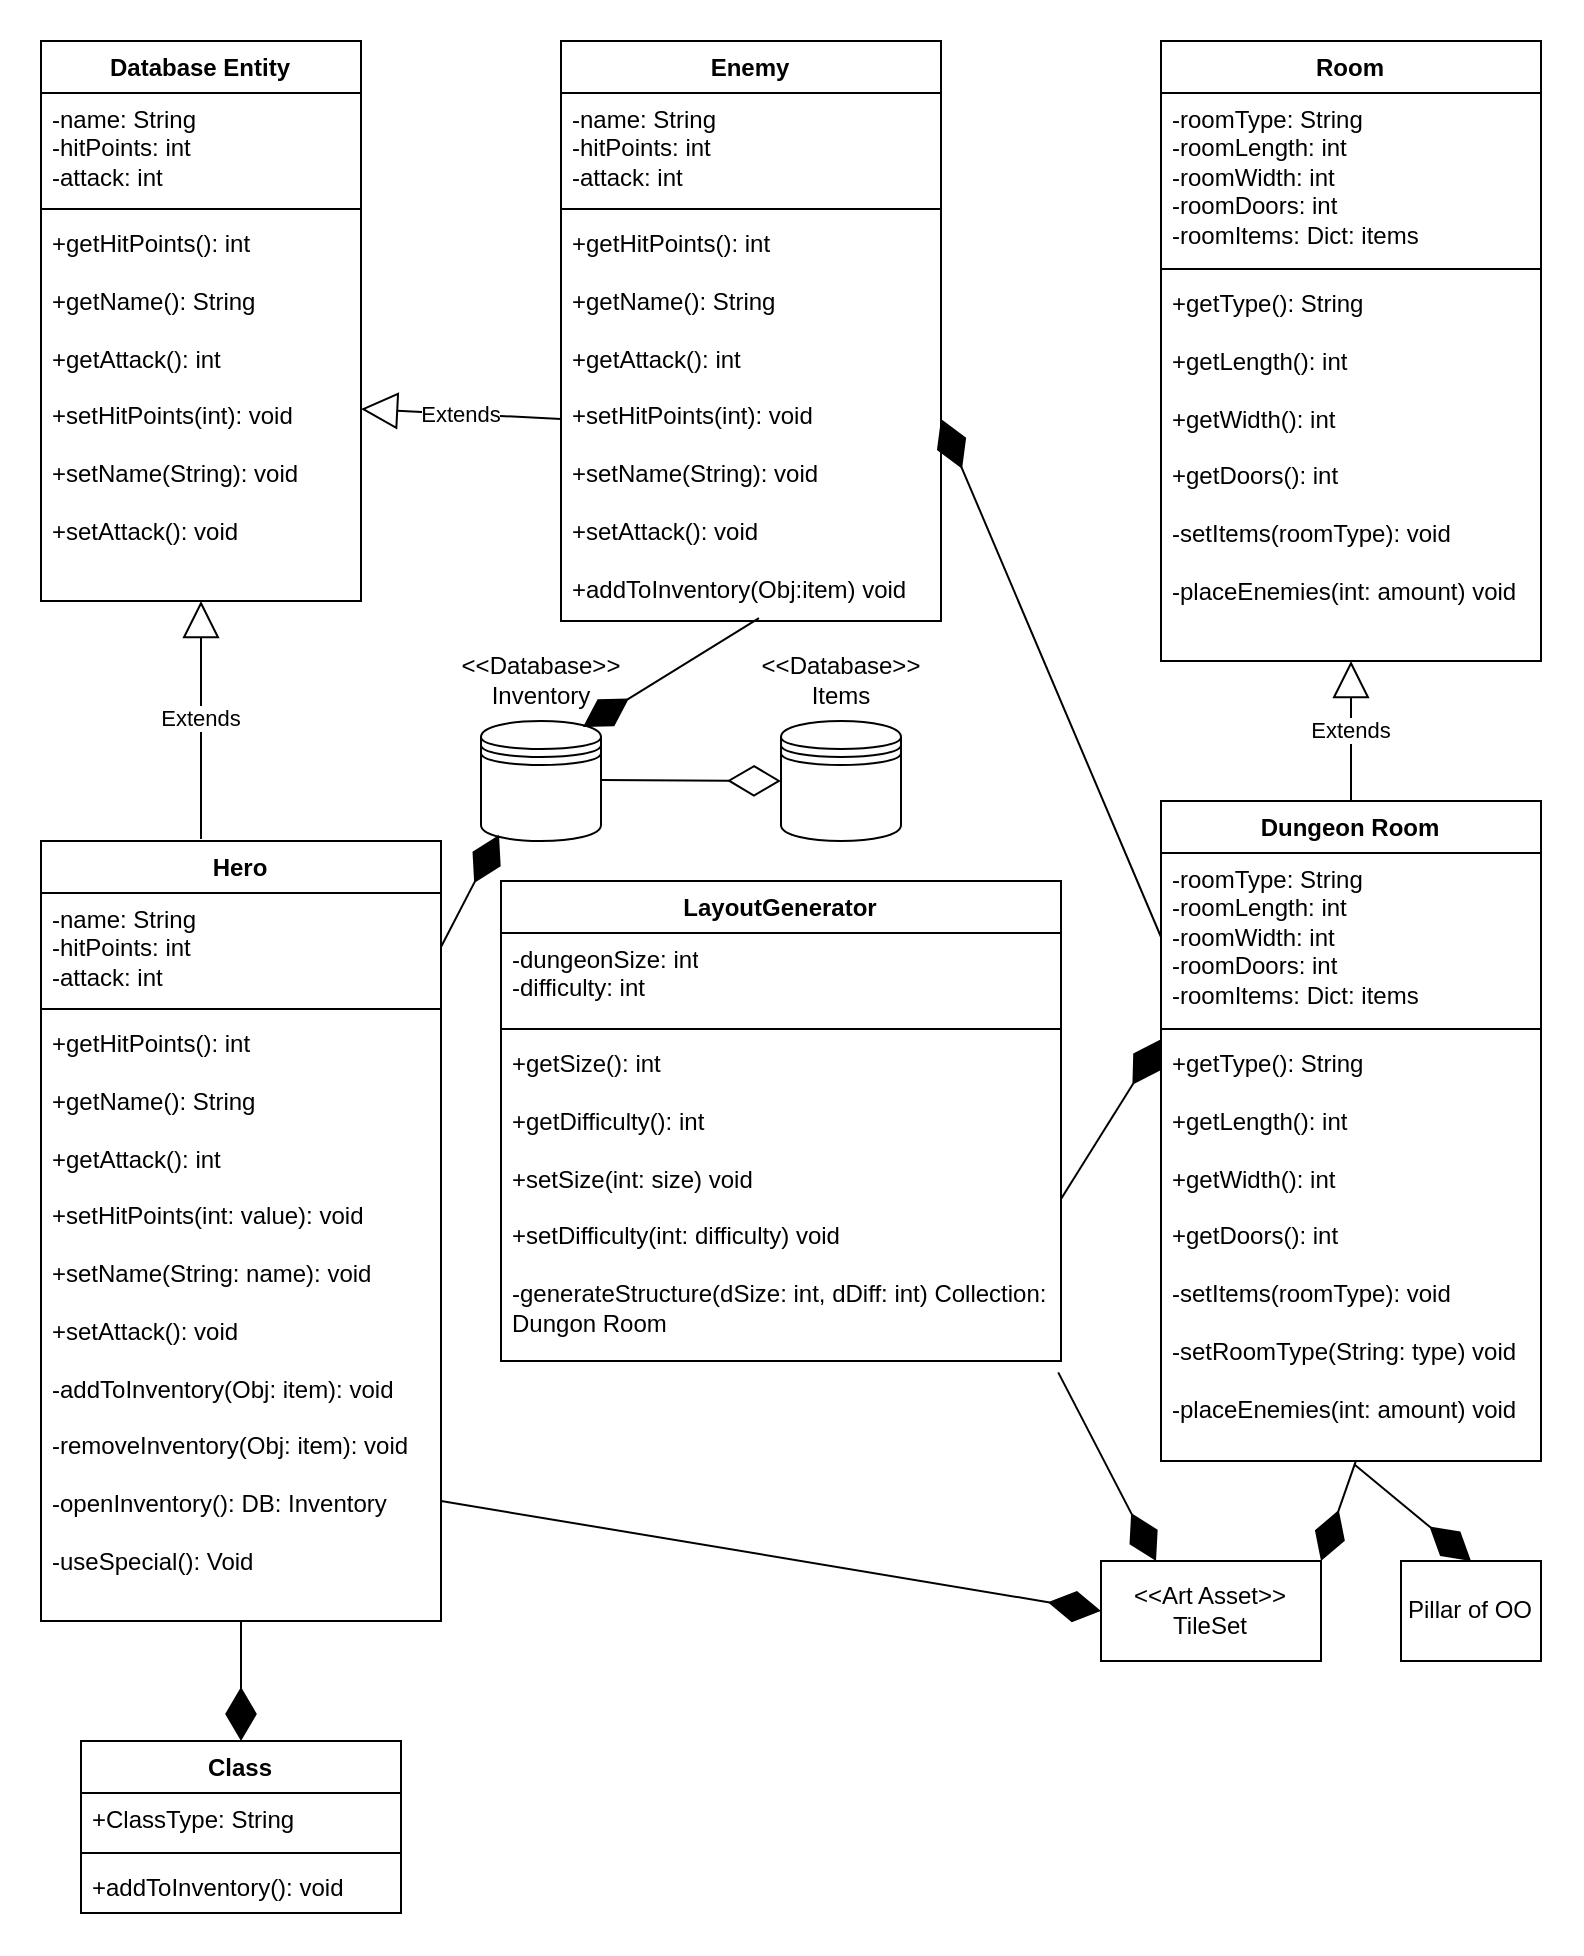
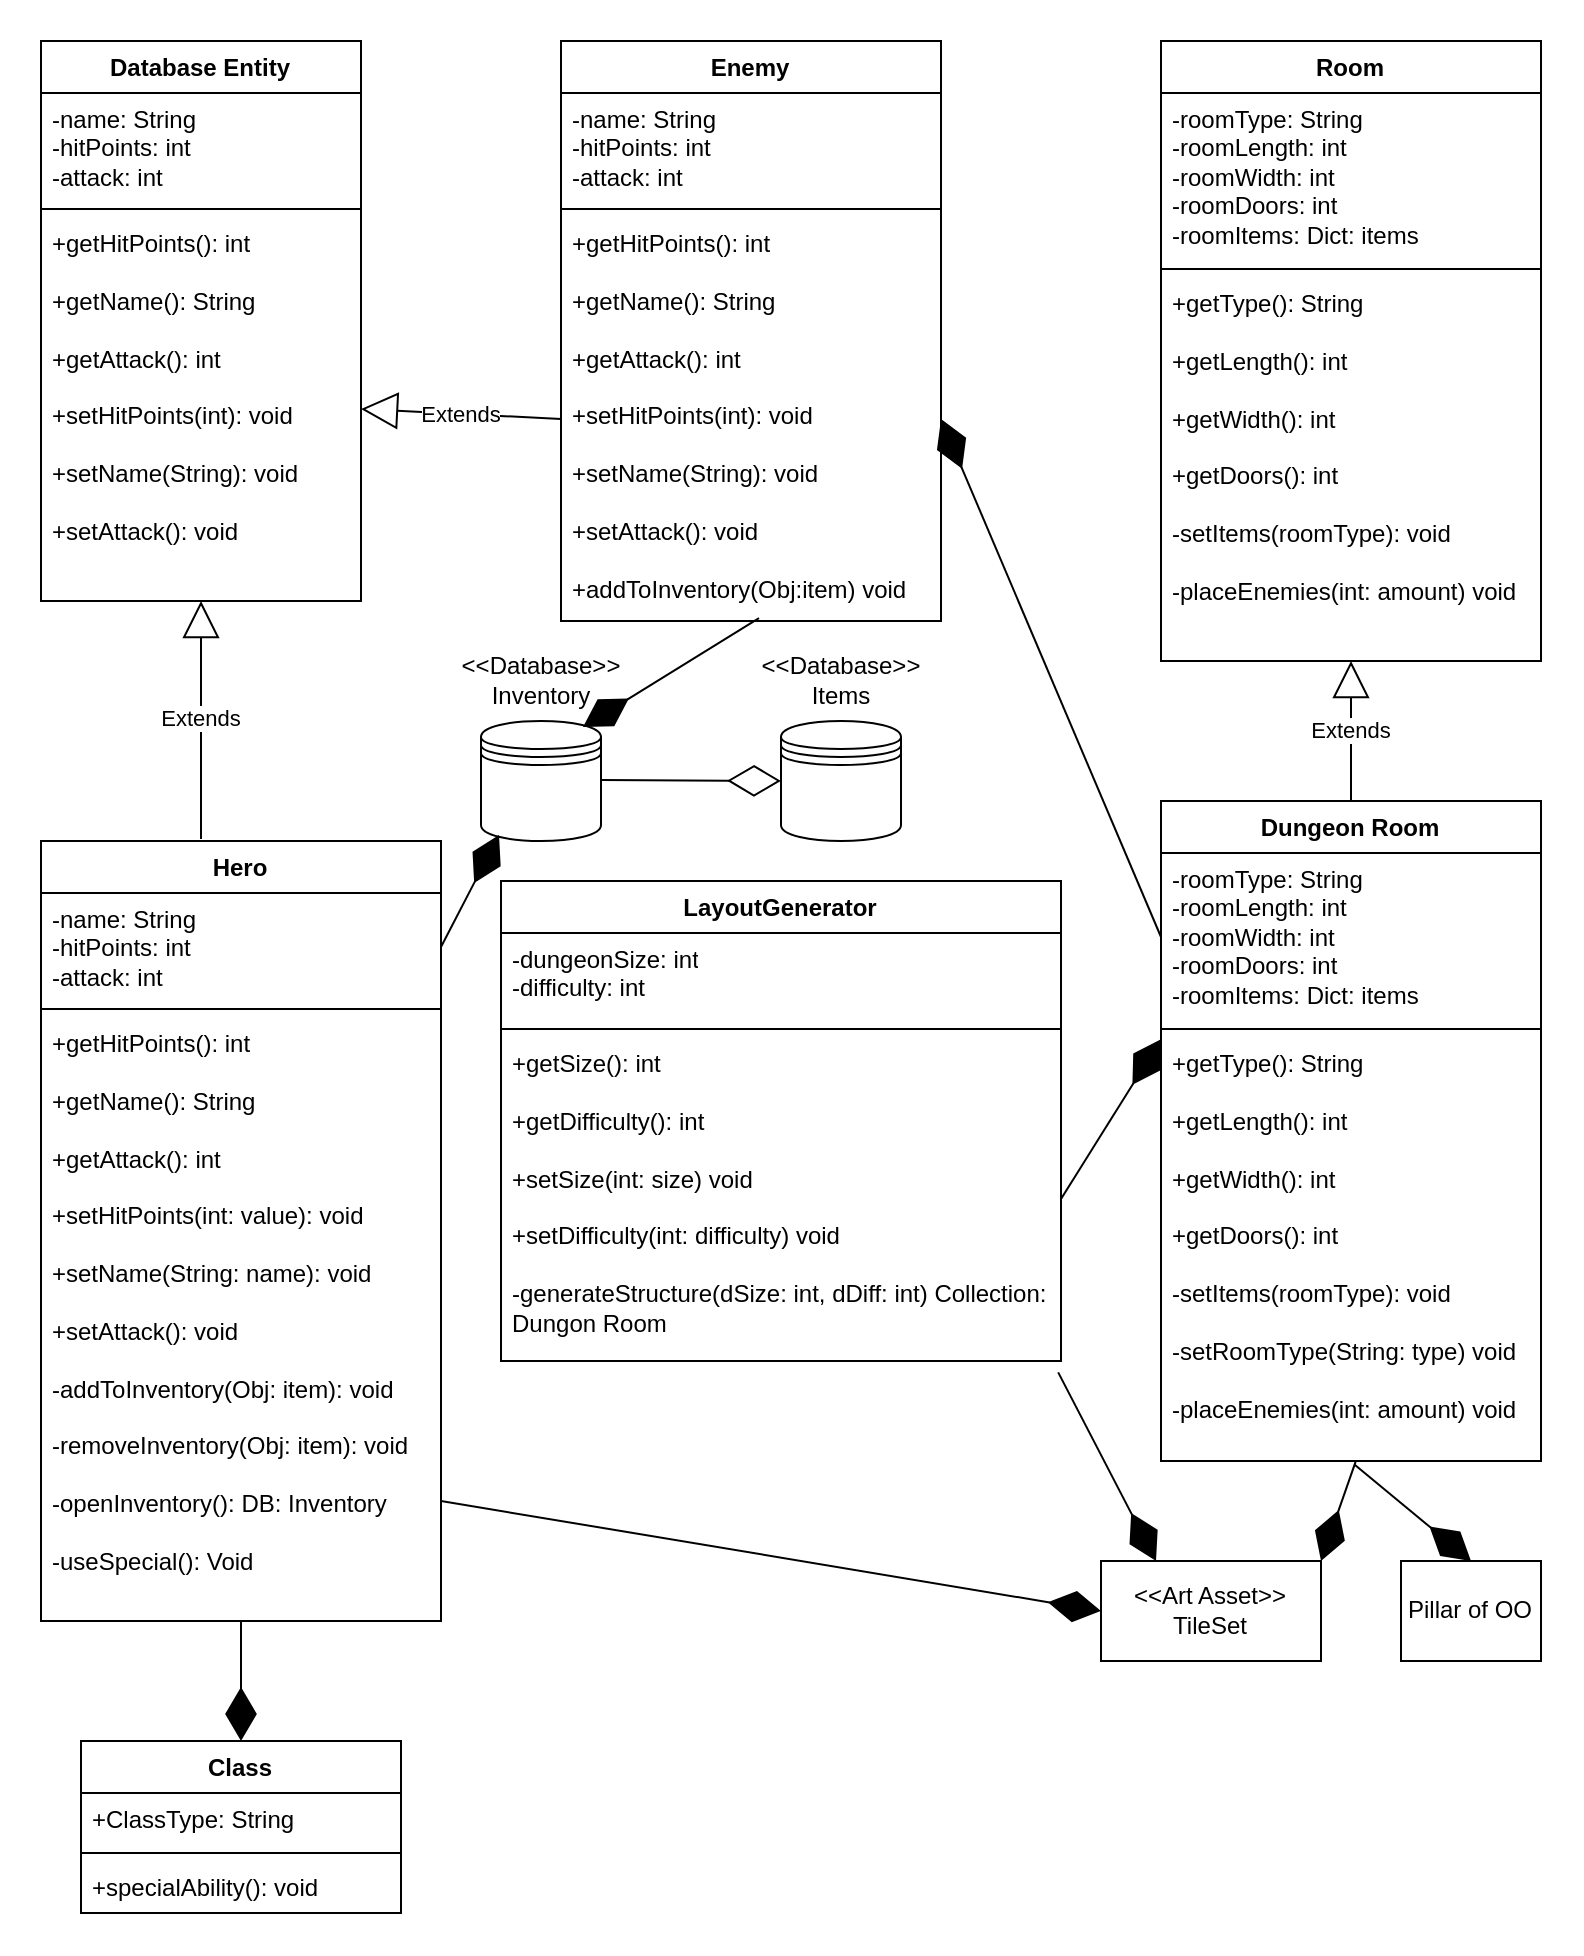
(238, 1889) -> (223, 1889)
